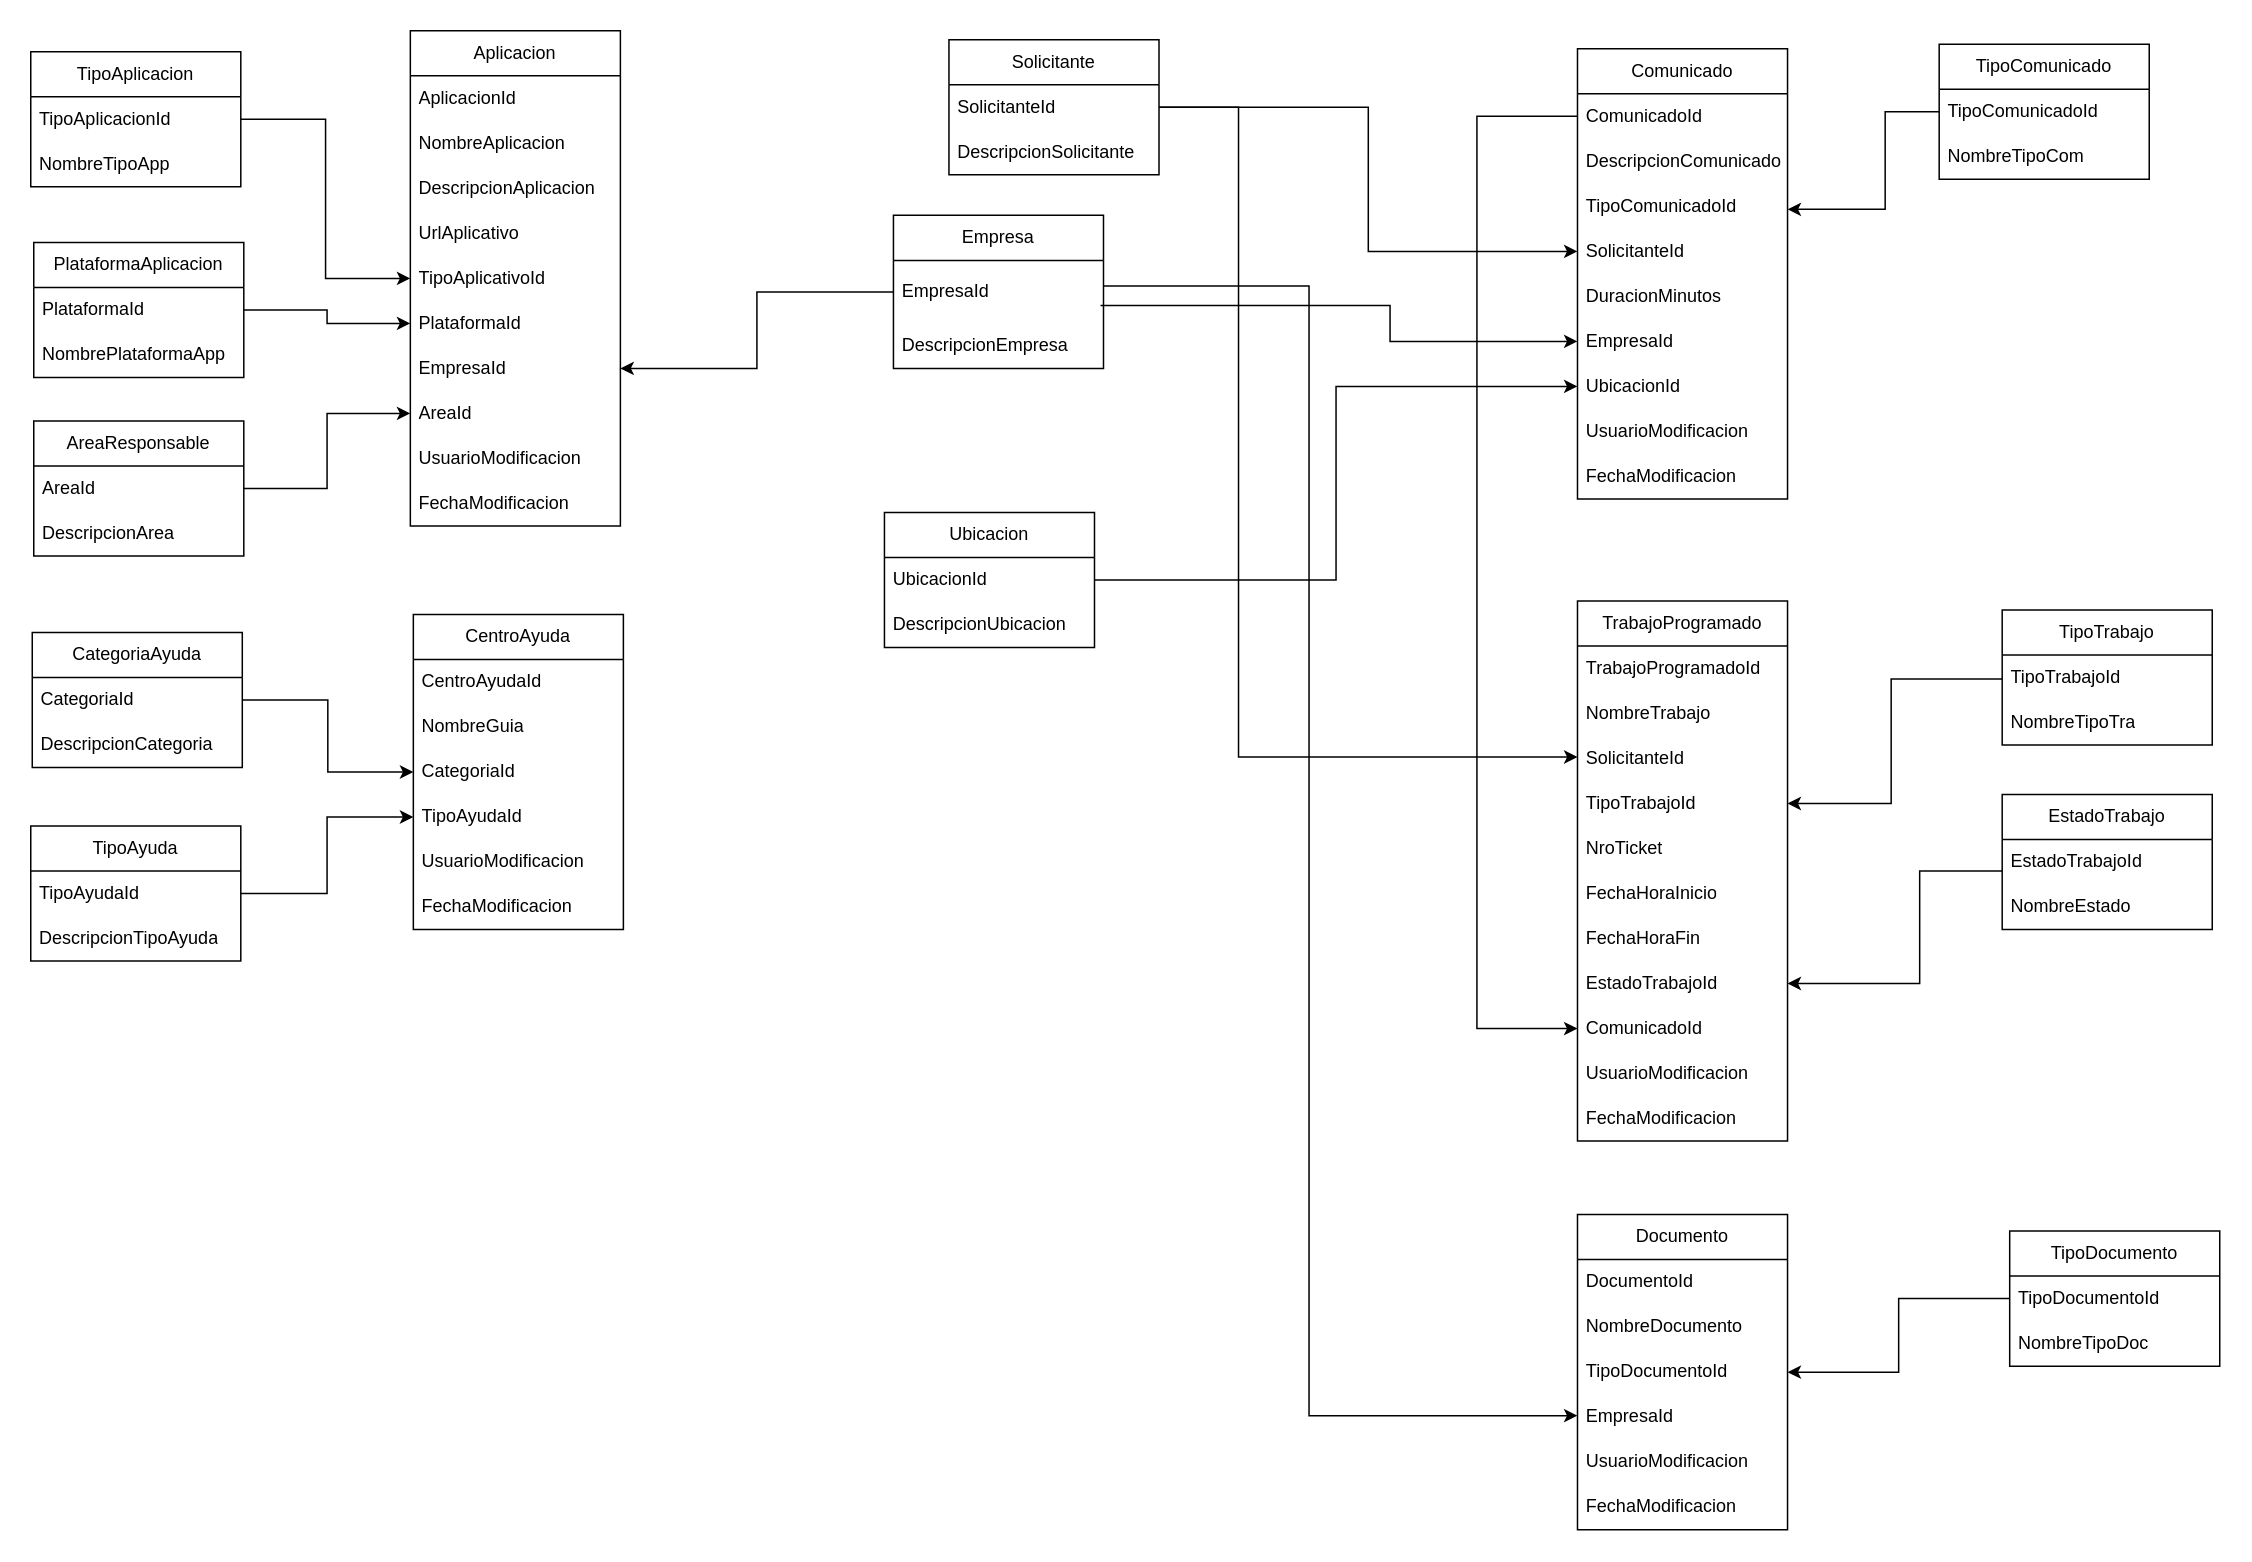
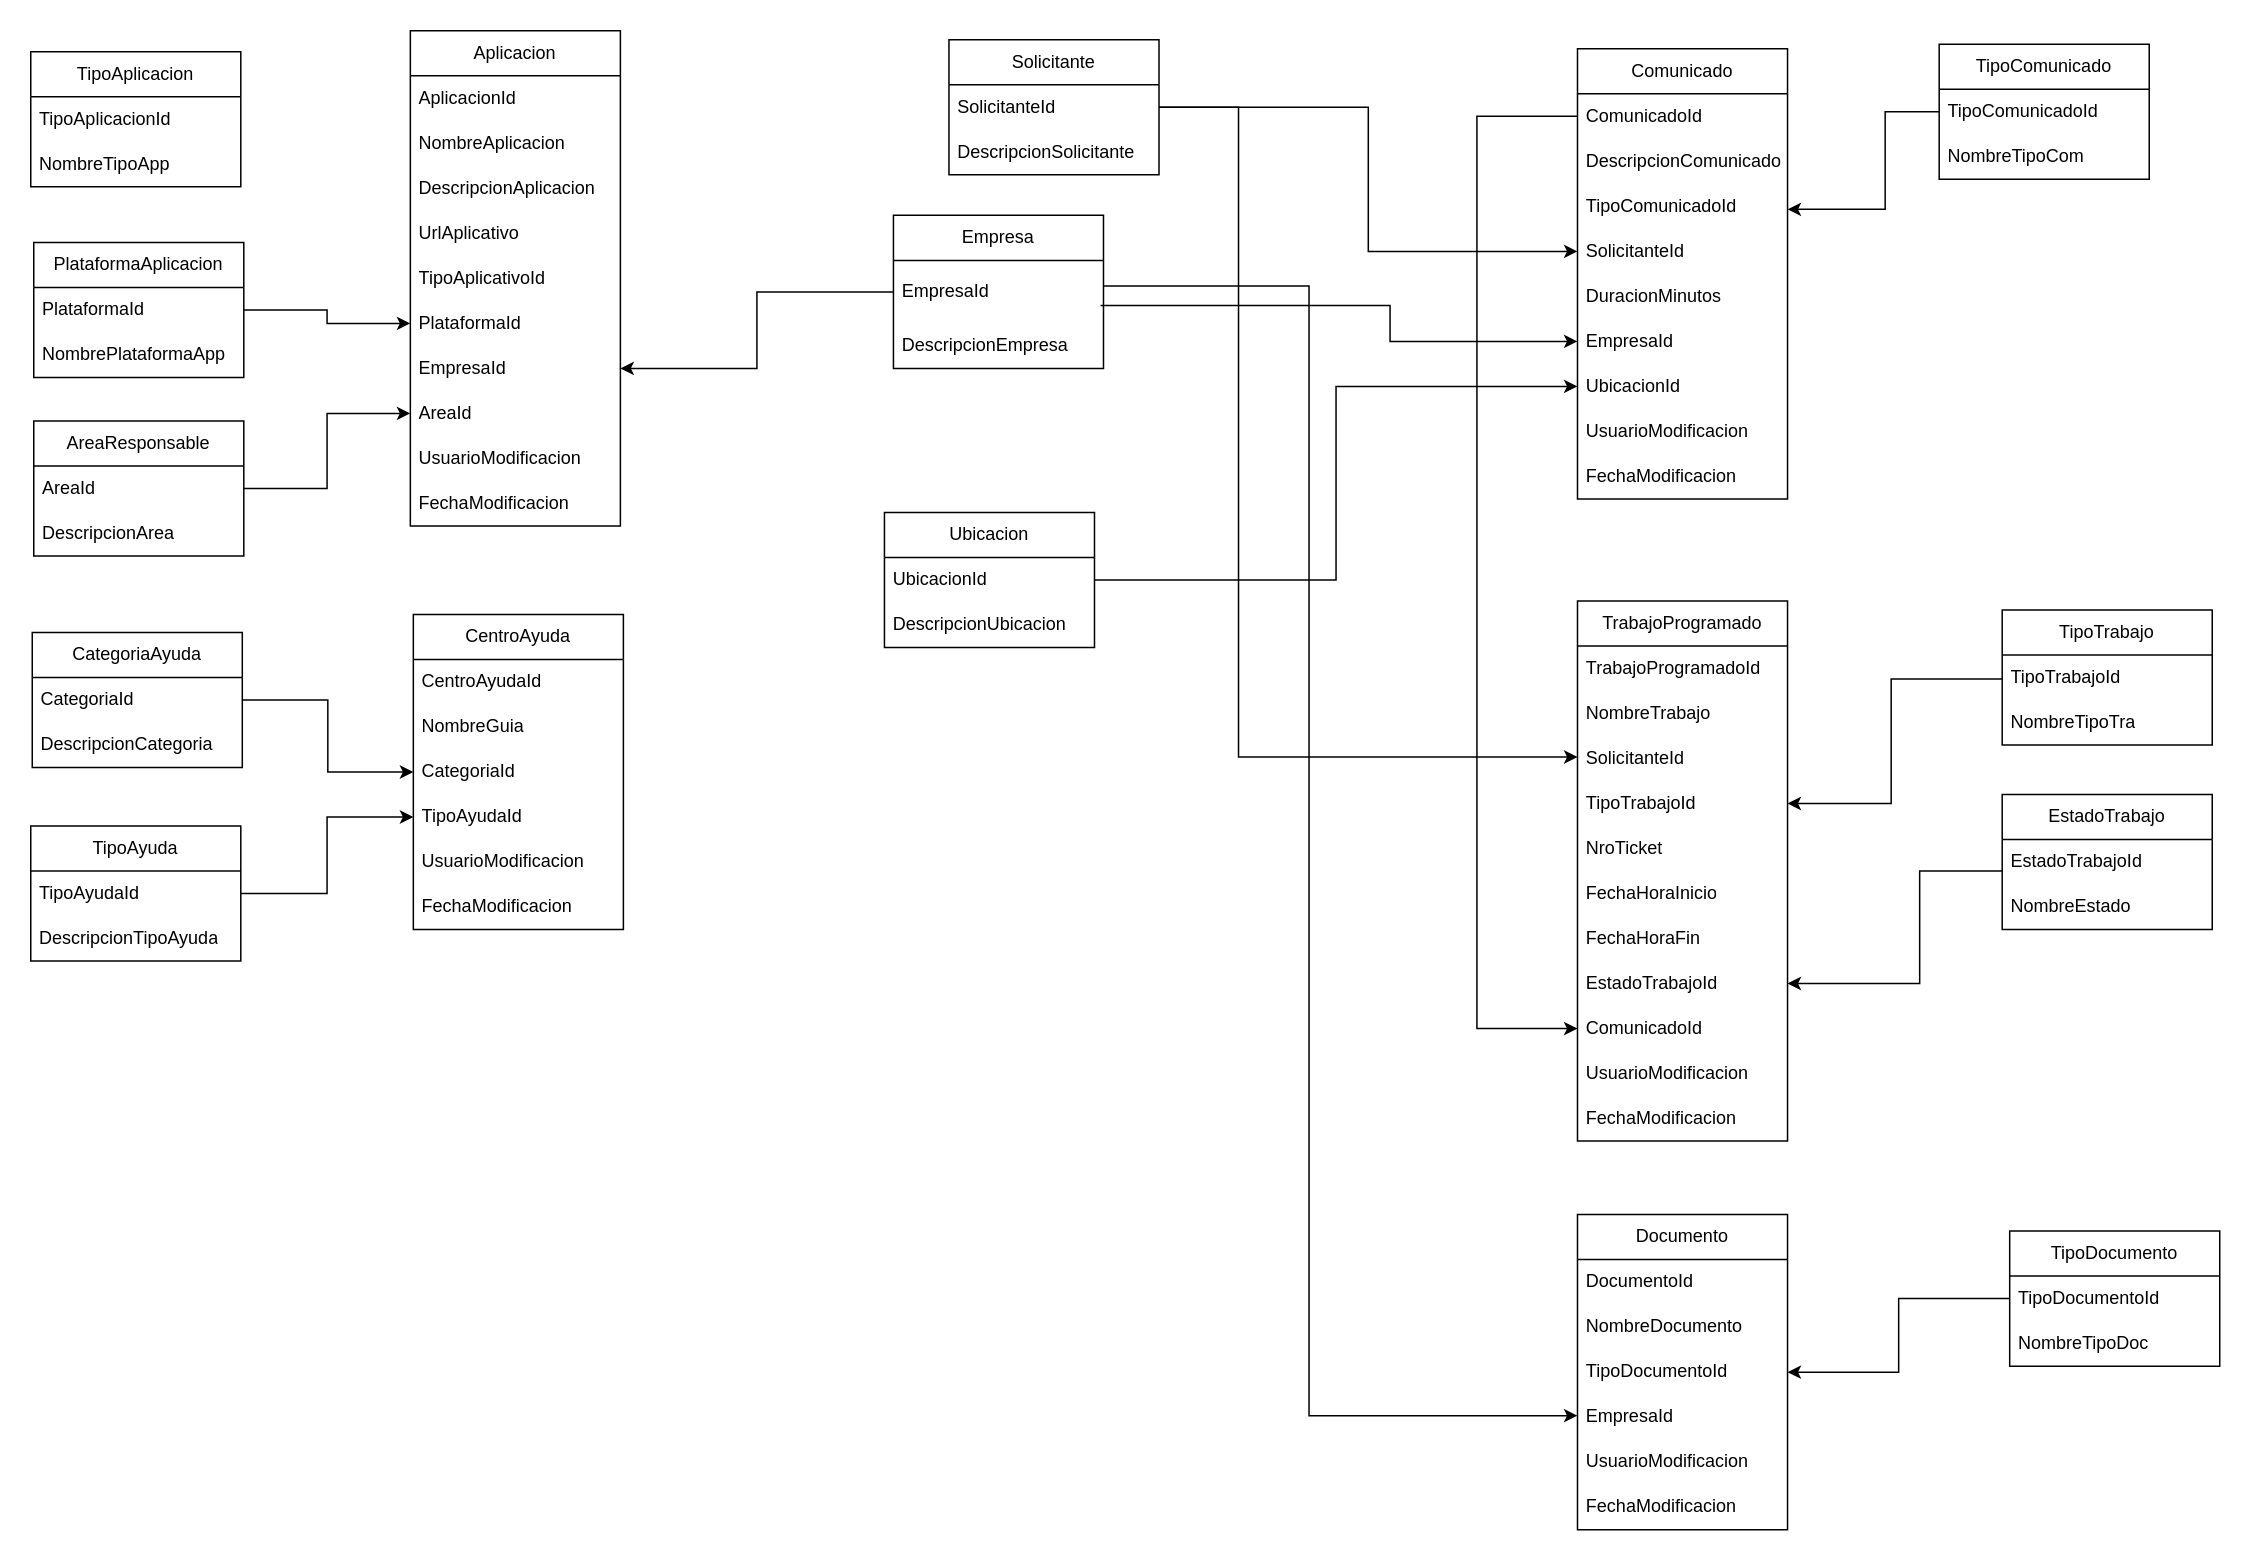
(326, 194) -> none
